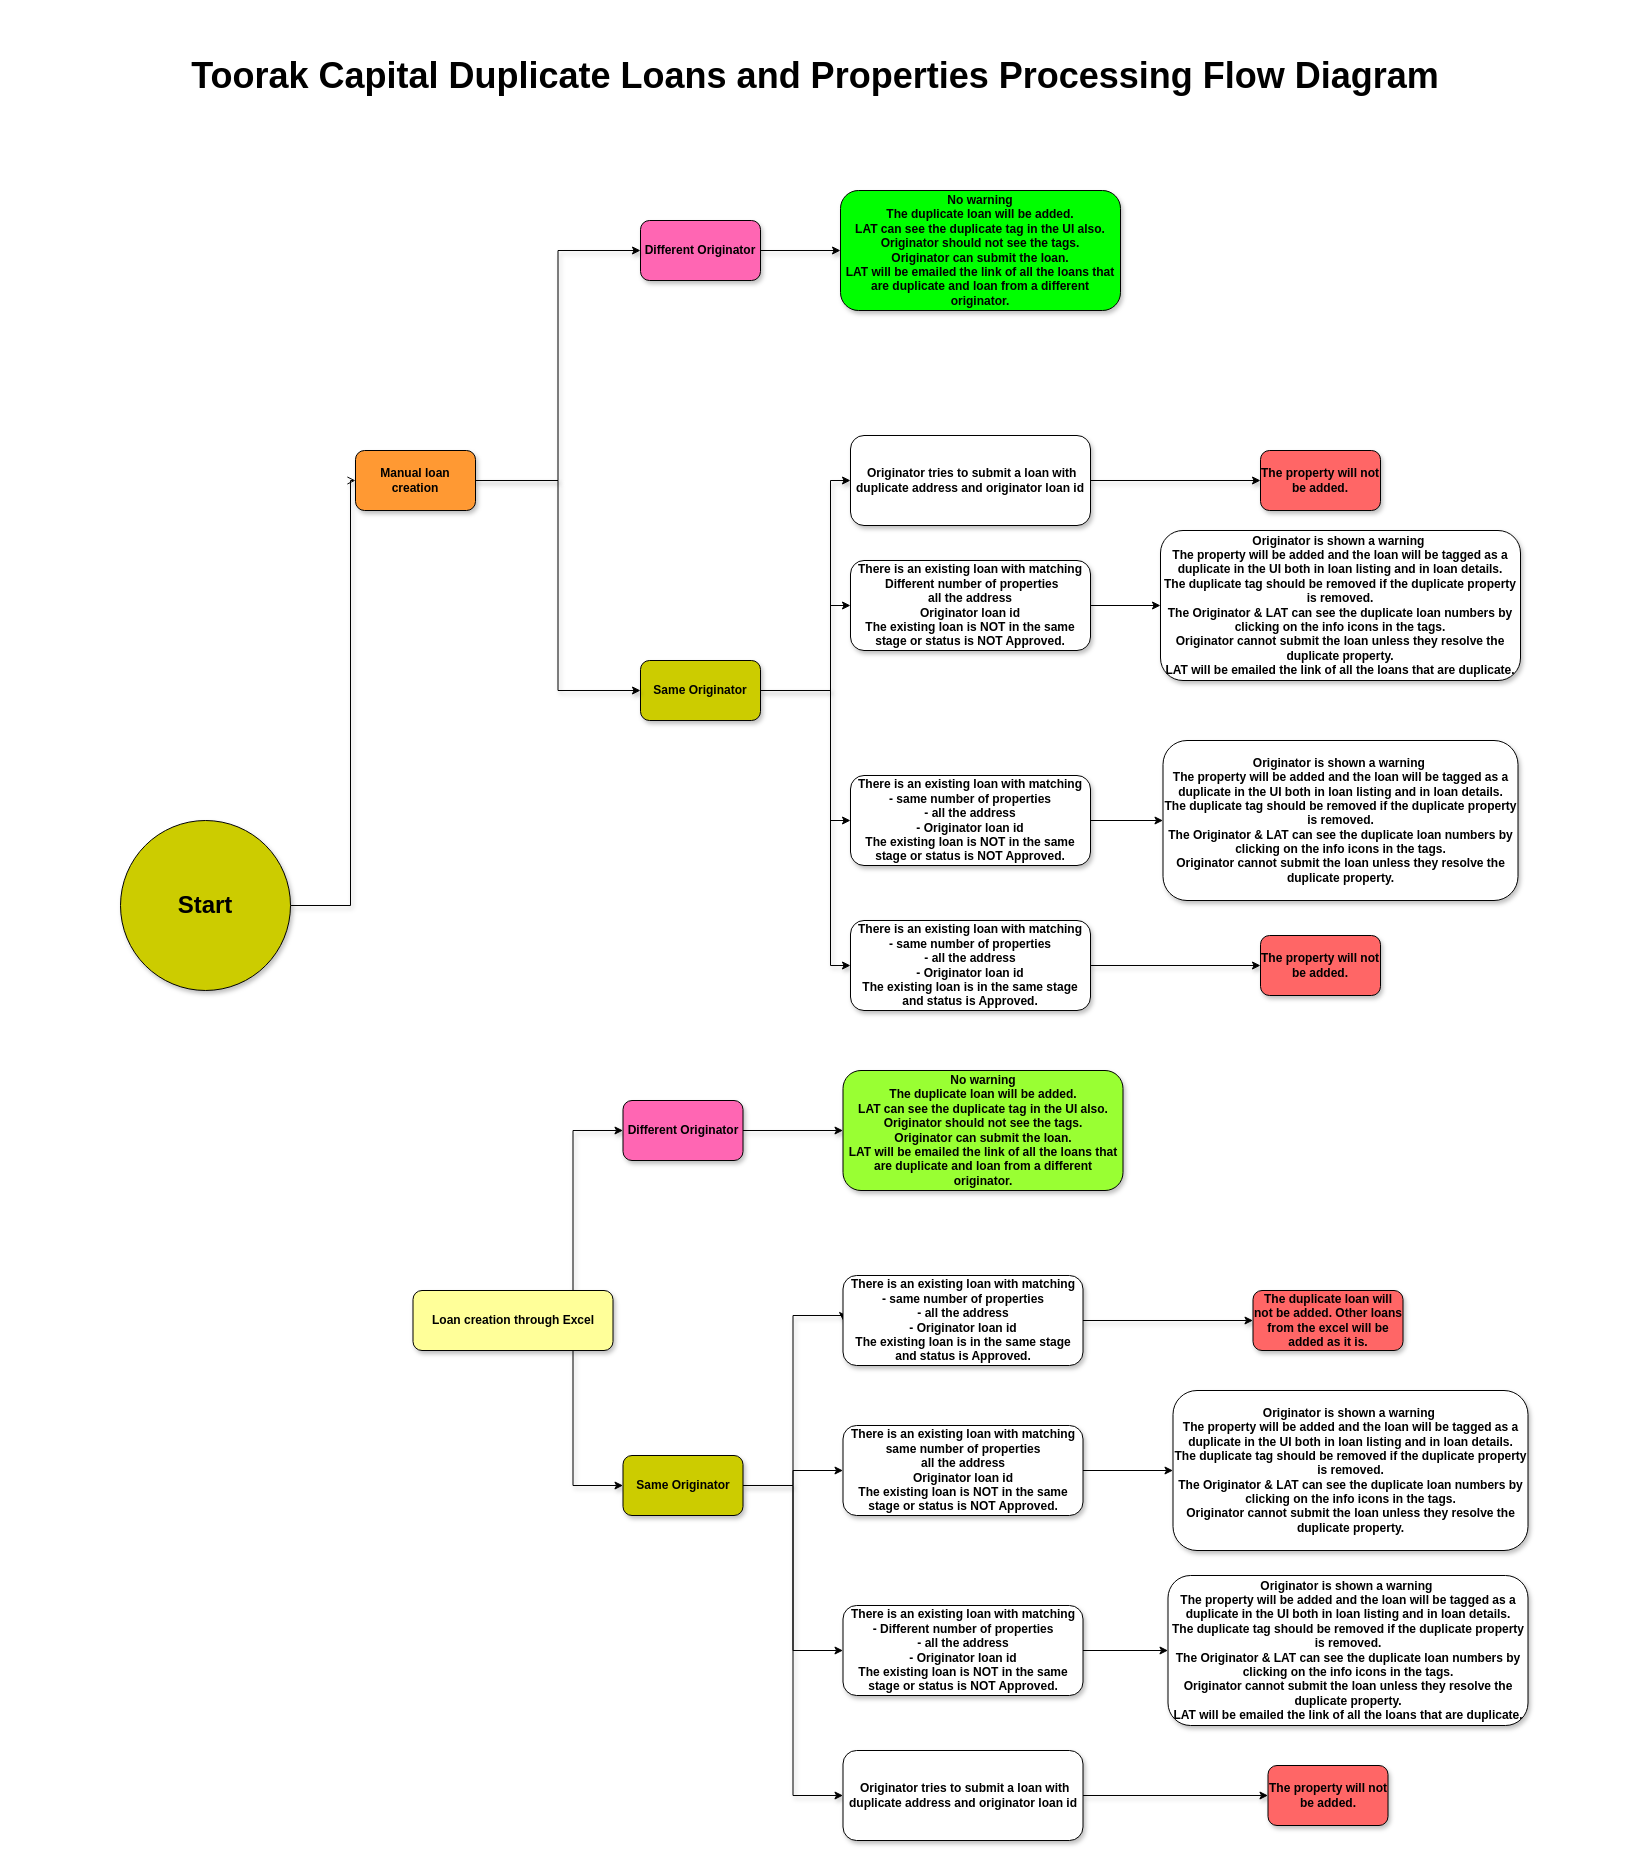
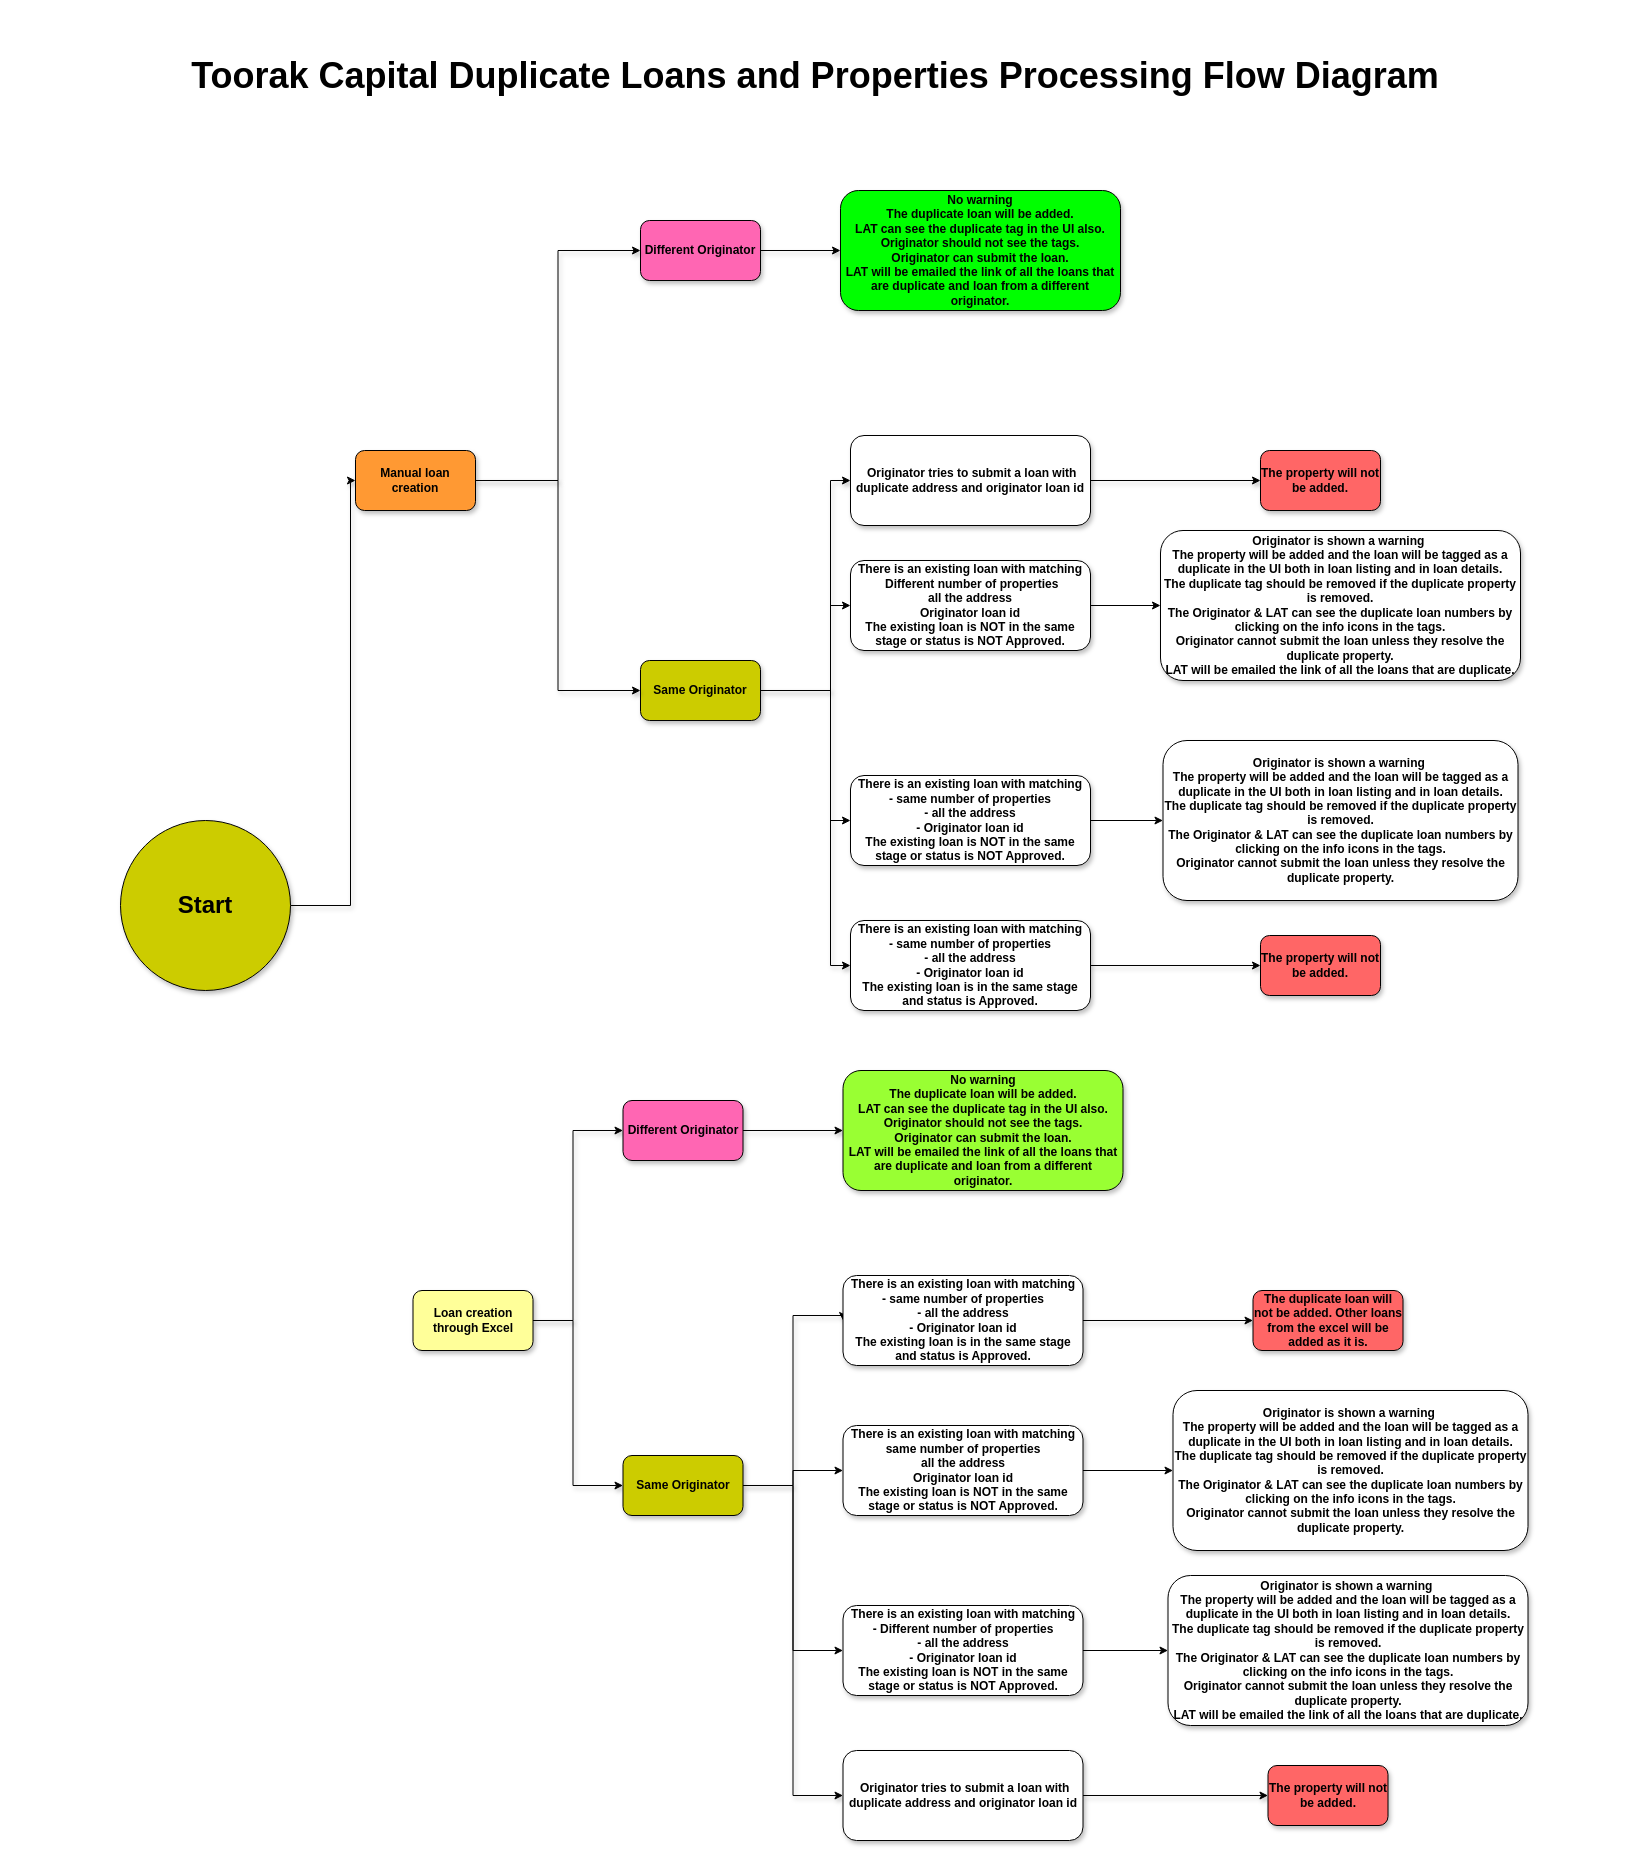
(351, 483) -> (351, 483)
(513, 1321) -> (473, 1321)
